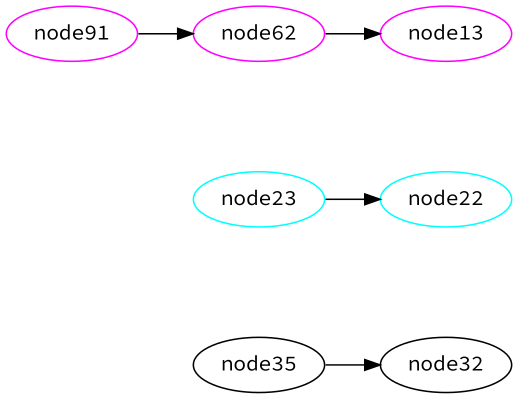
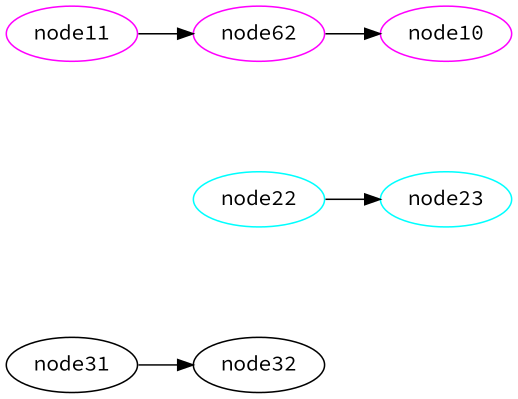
(72, 34) -> (72, 34)
(446, 34) -> (446, 34)
(345, 199) -> (345, 199)
(259, 365) -> (72, 365)
